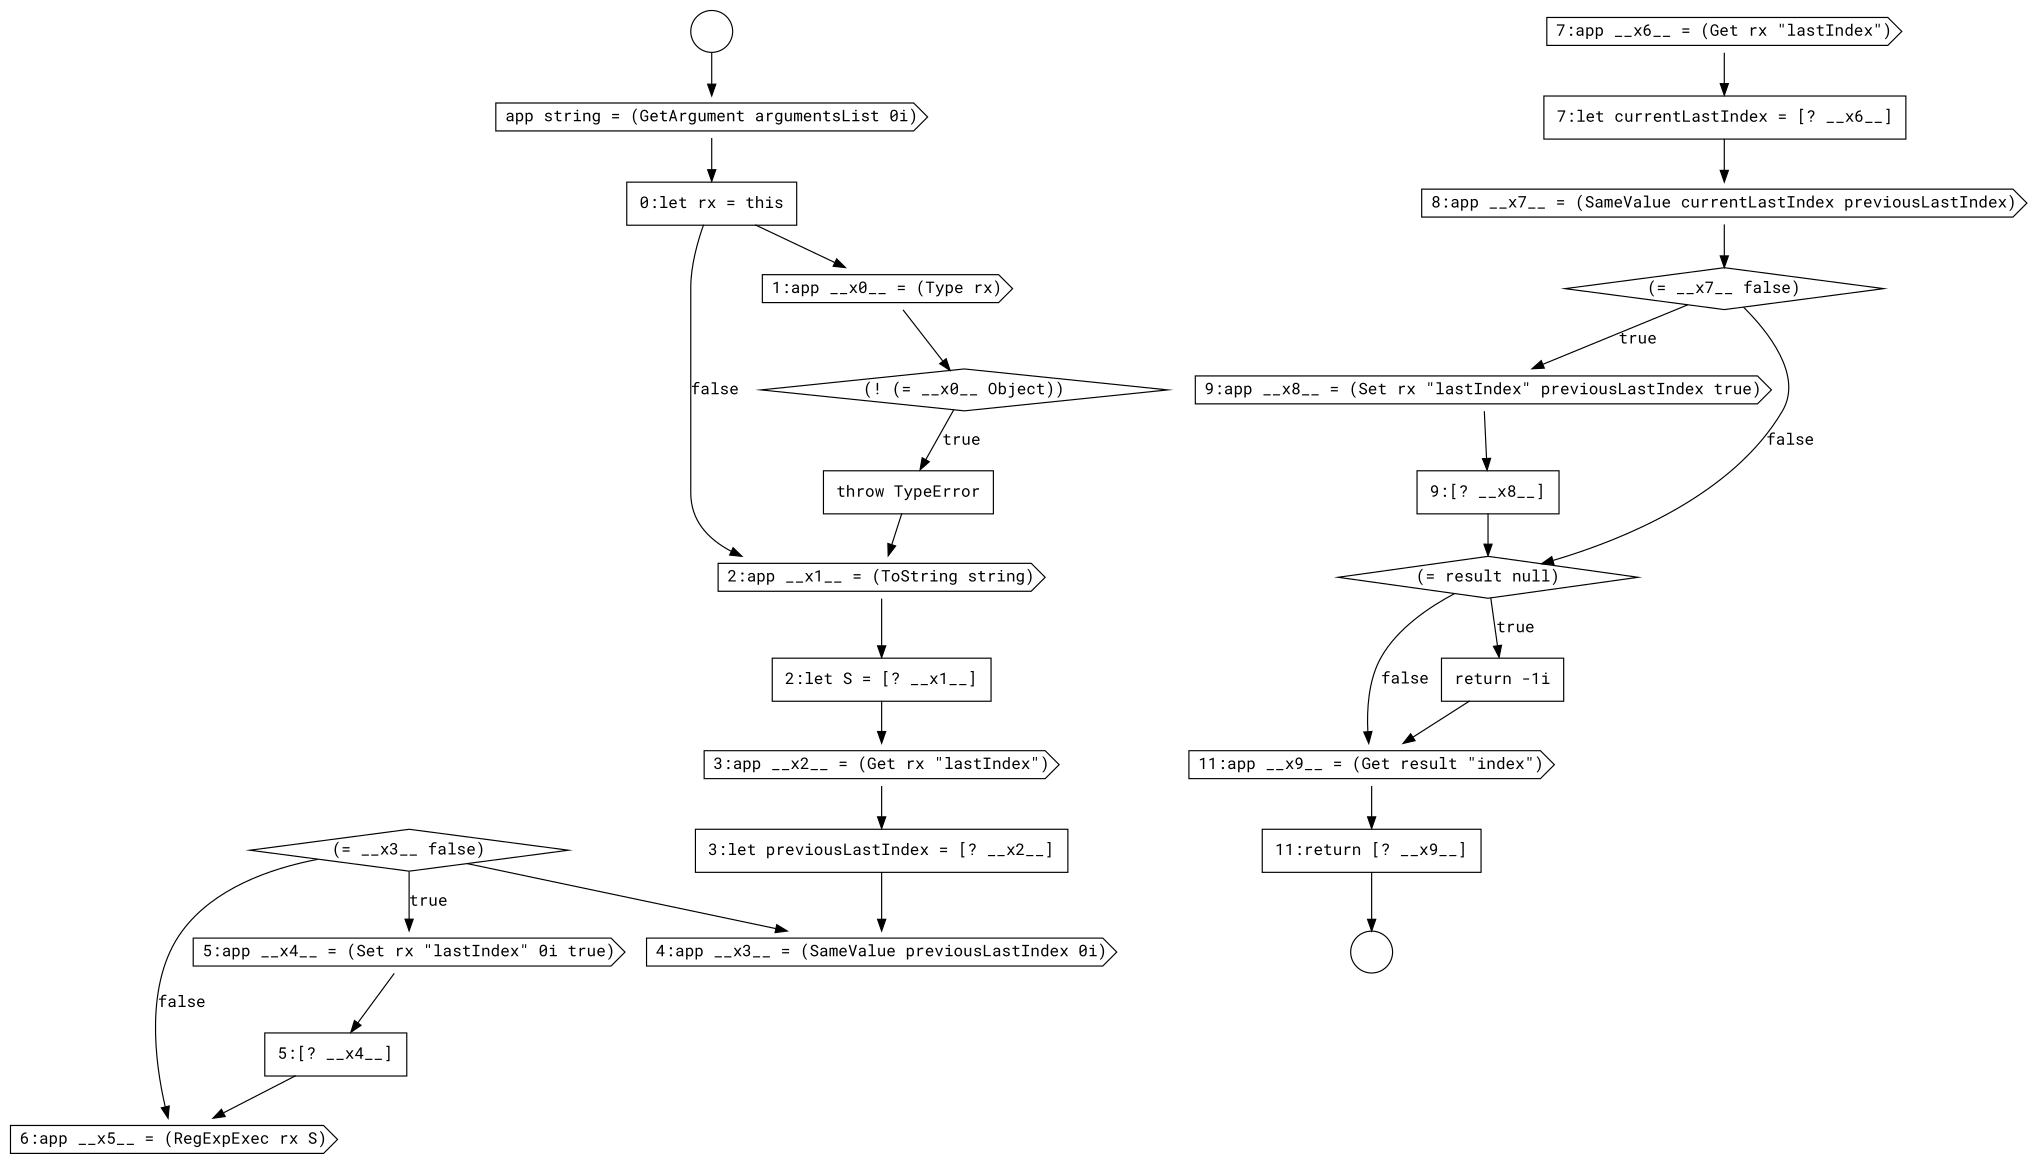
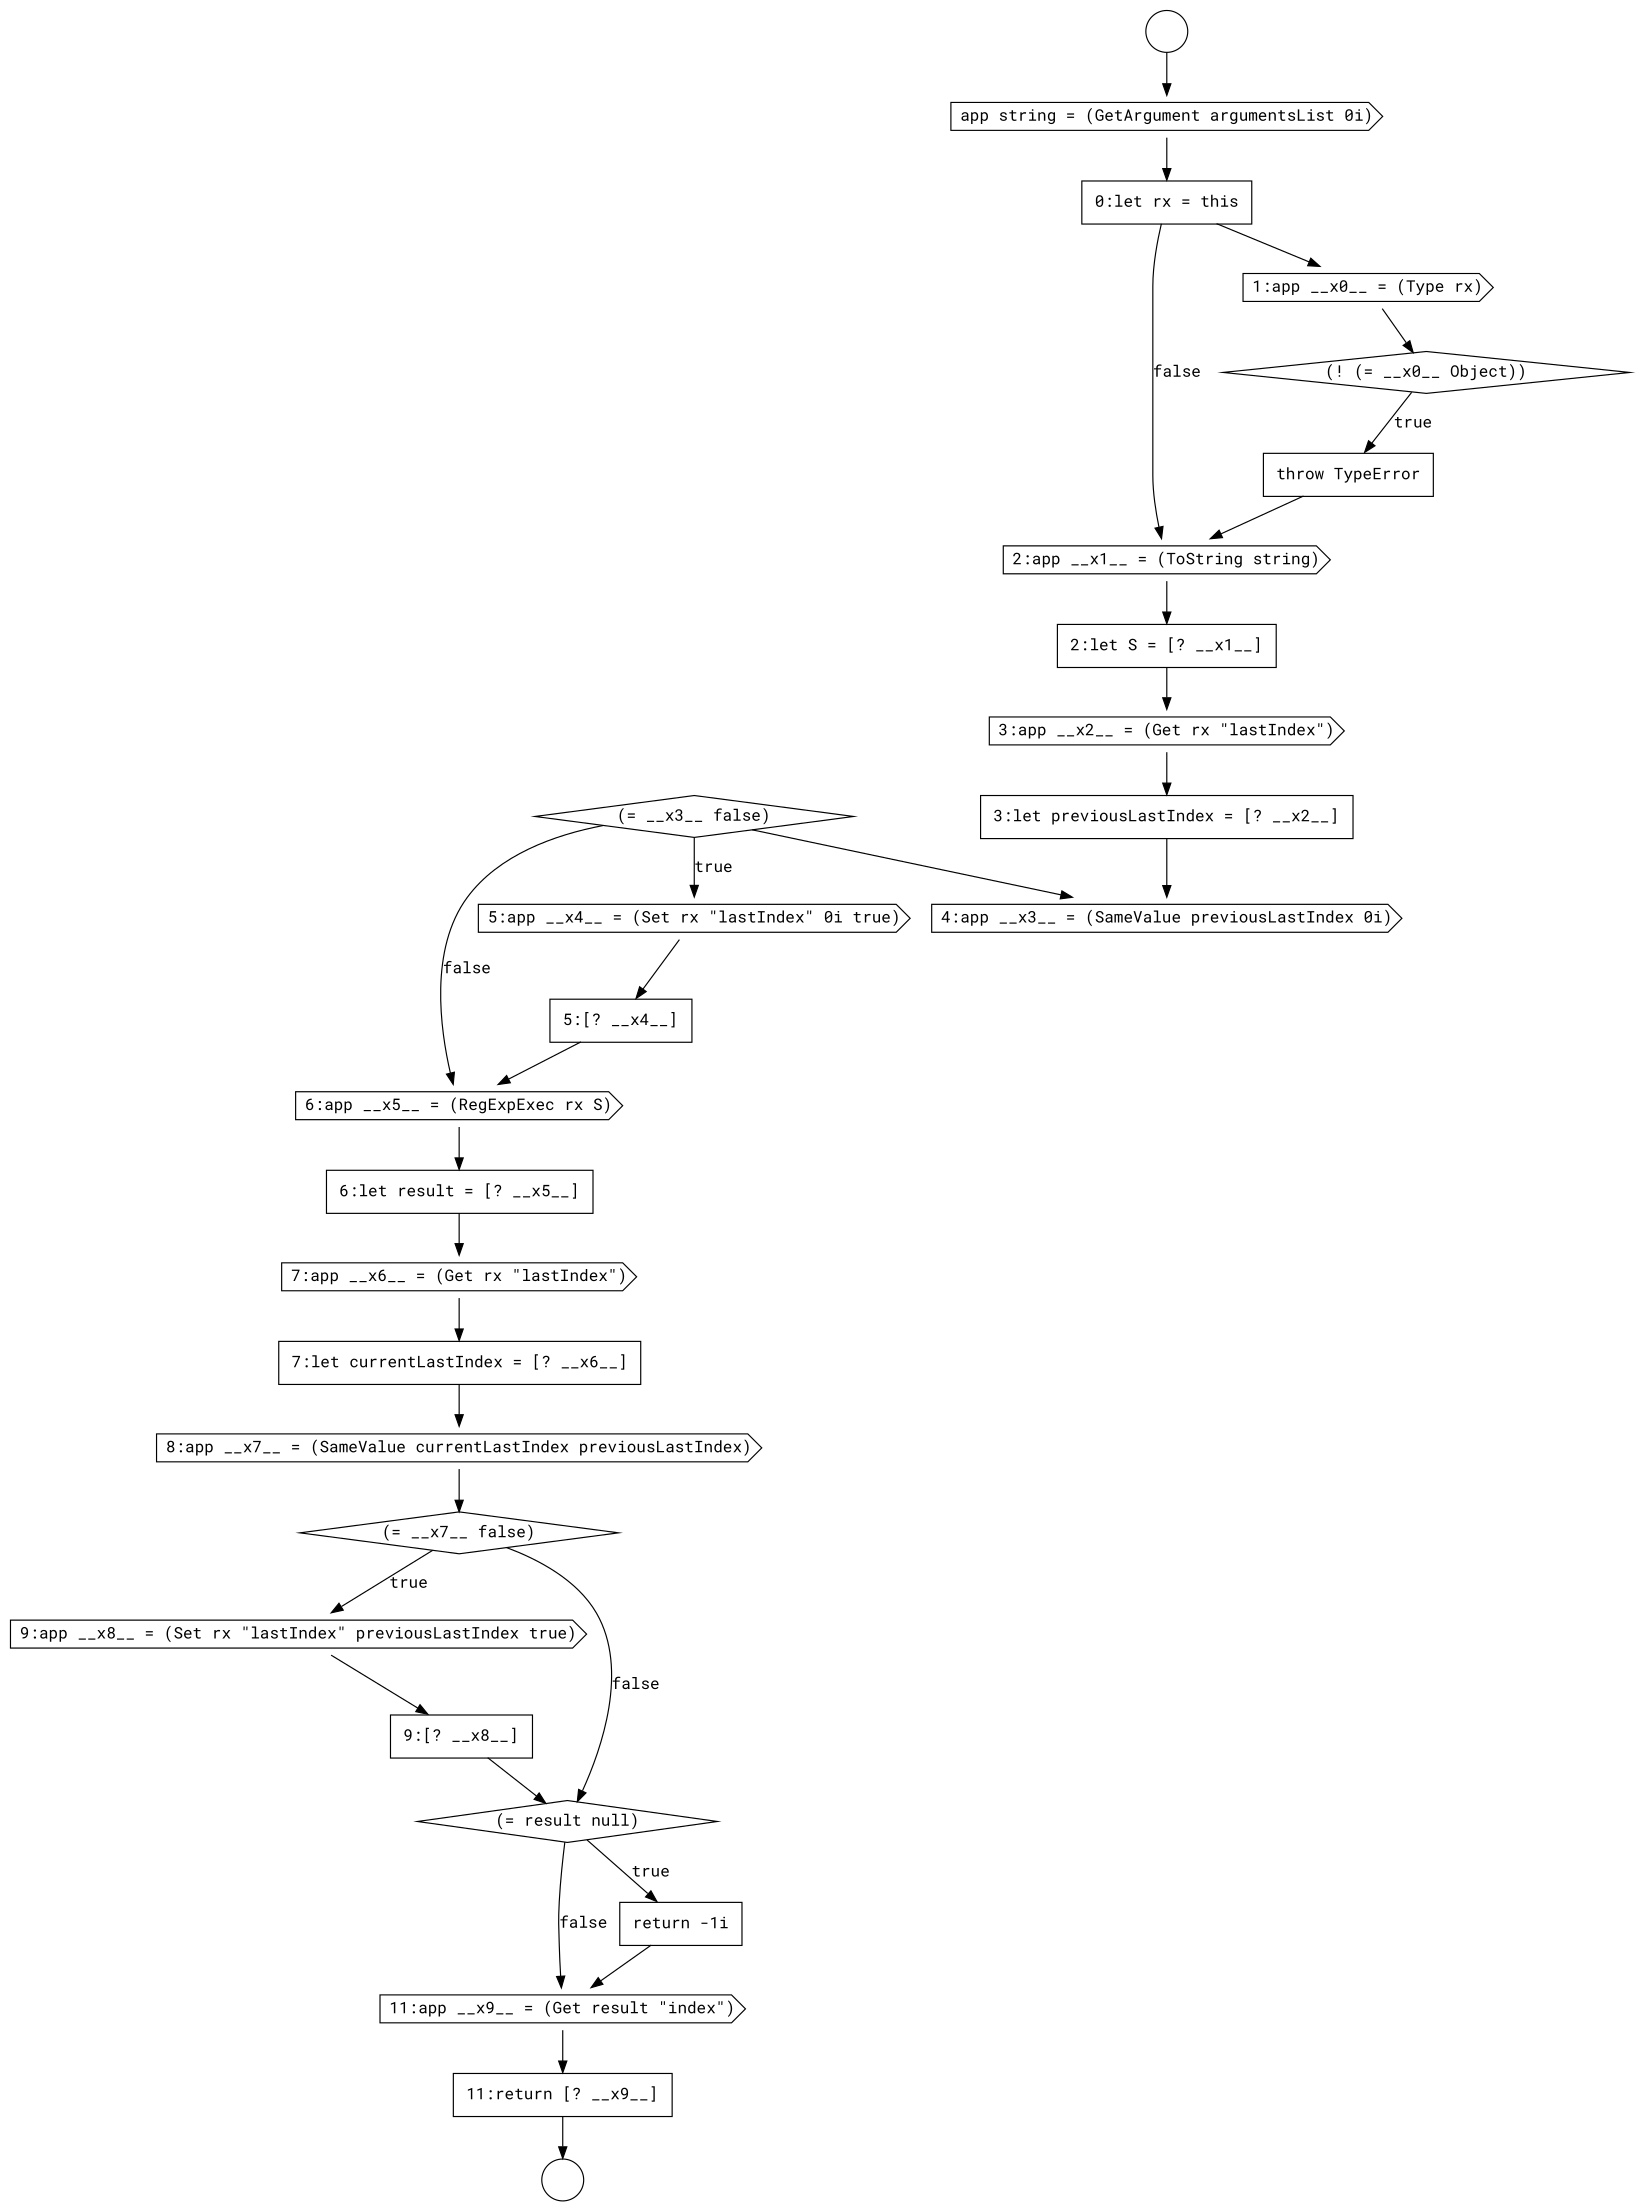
none -> (459, 1191)
